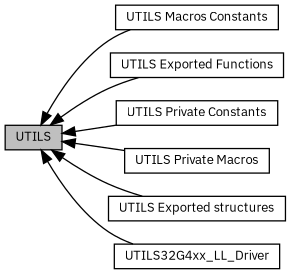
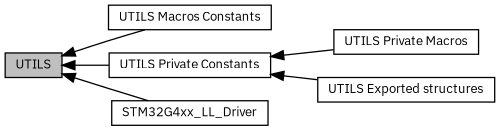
(197, 65) -> none
(100, 147) -> (309, 52)
(101, 180) -> (301, 78)
(197, 256) -> (190, 113)
